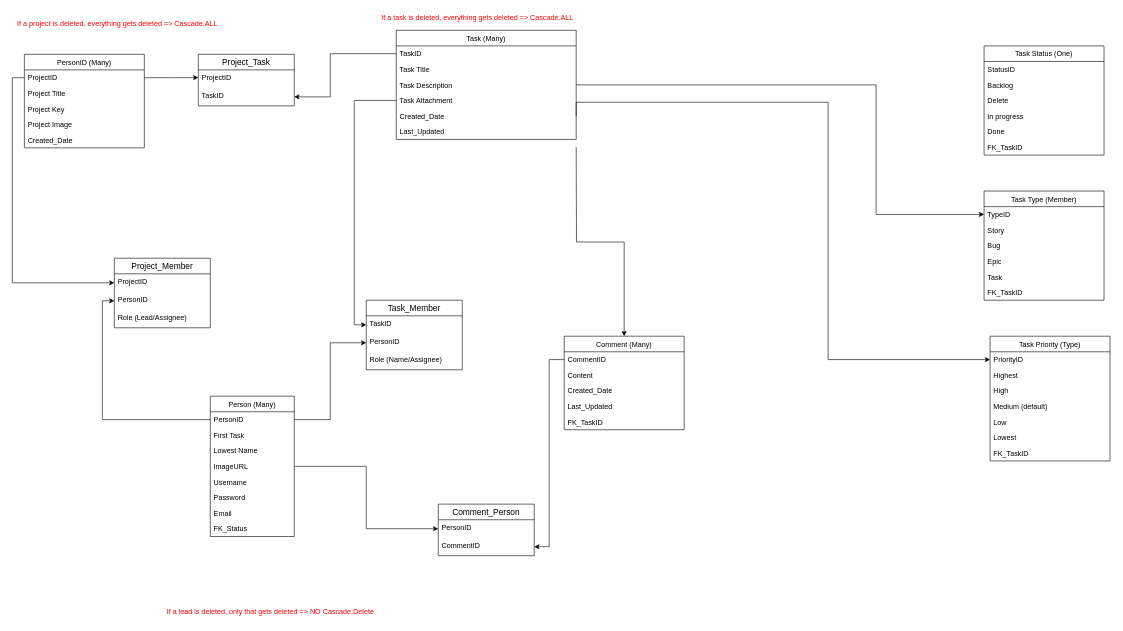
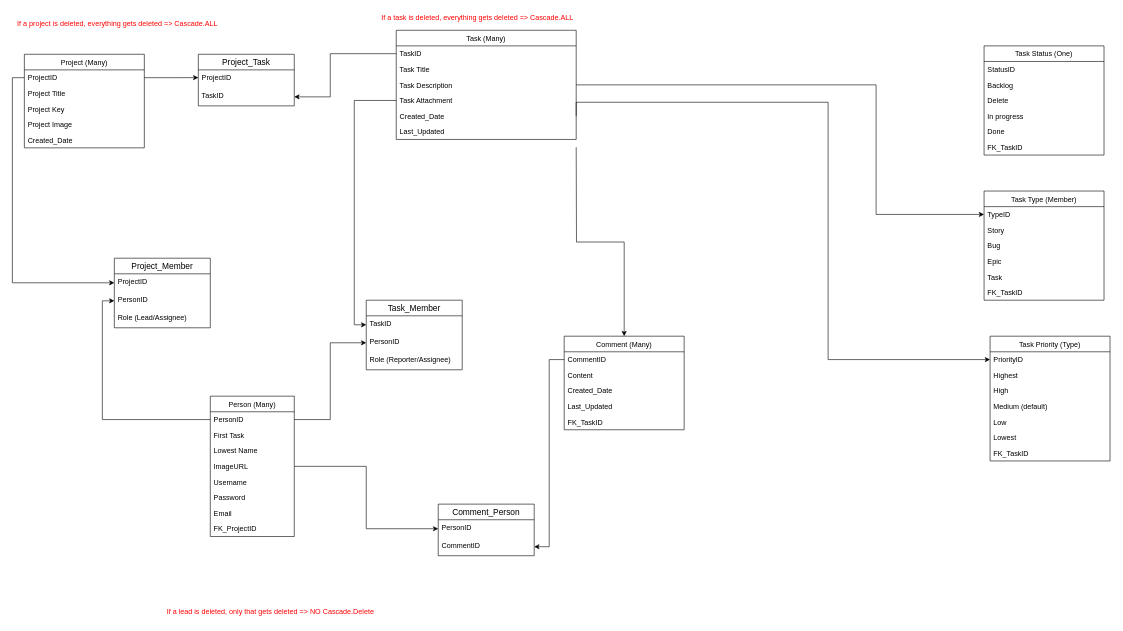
(84, 62) -> (84, 62)
(407, 360) -> (415, 360)
(232, 529) -> (238, 529)
